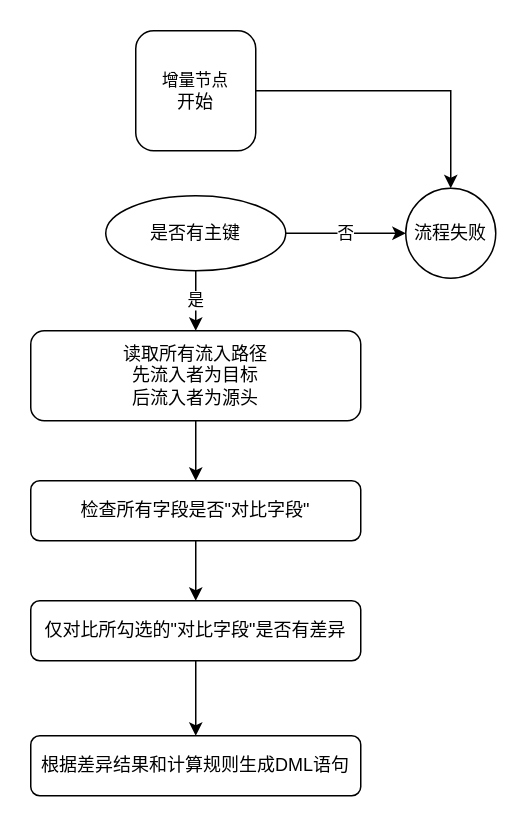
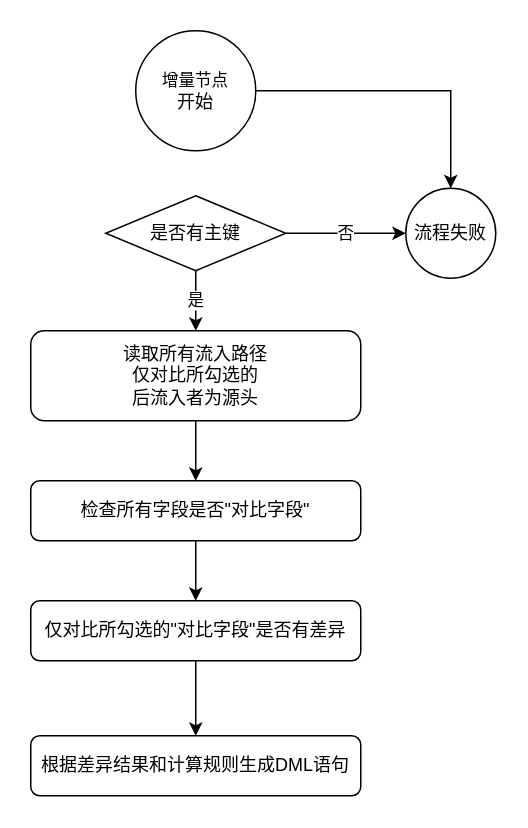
(196, 91) -> (196, 91)
(196, 233) -> (196, 233)
(196, 376) -> (196, 376)
